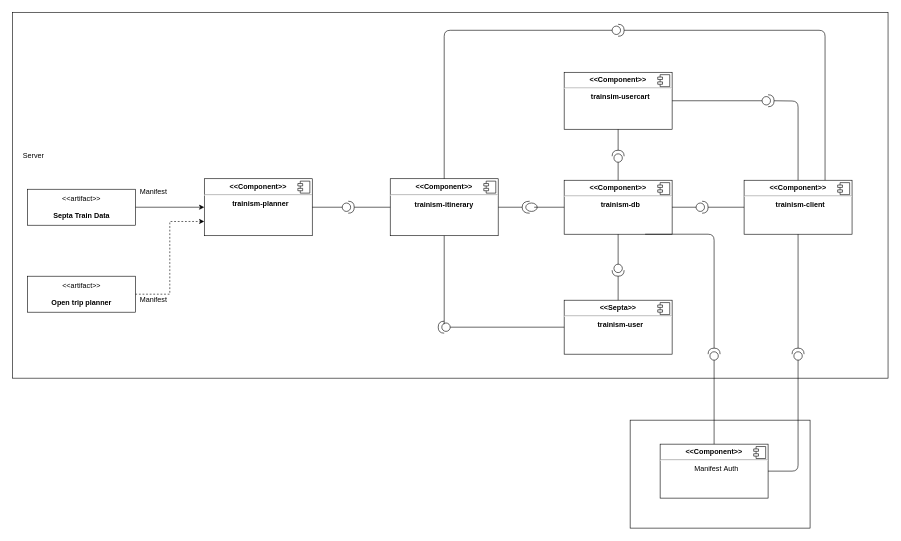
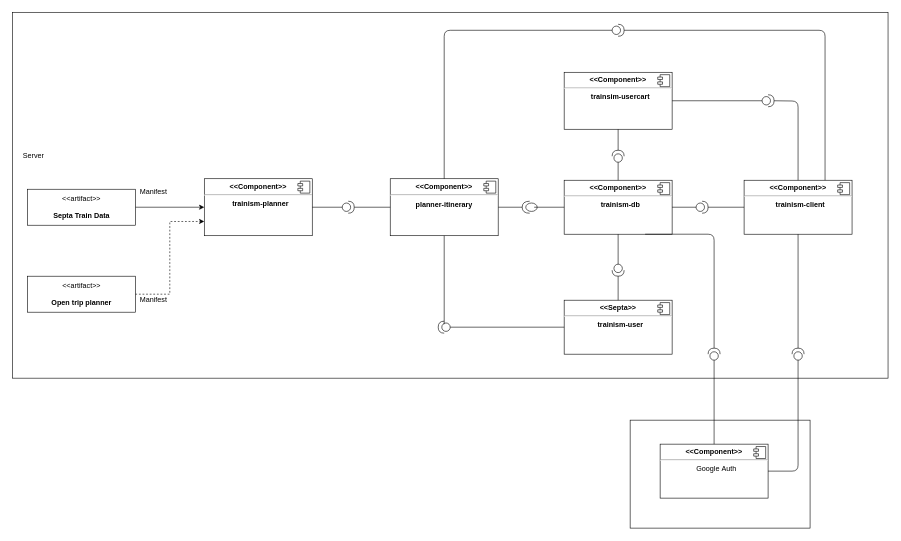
(423, 179) -> (422, 179)
(687, 444) -> (687, 444)
